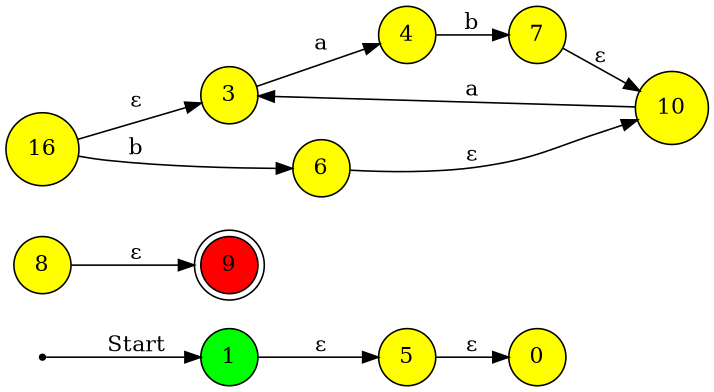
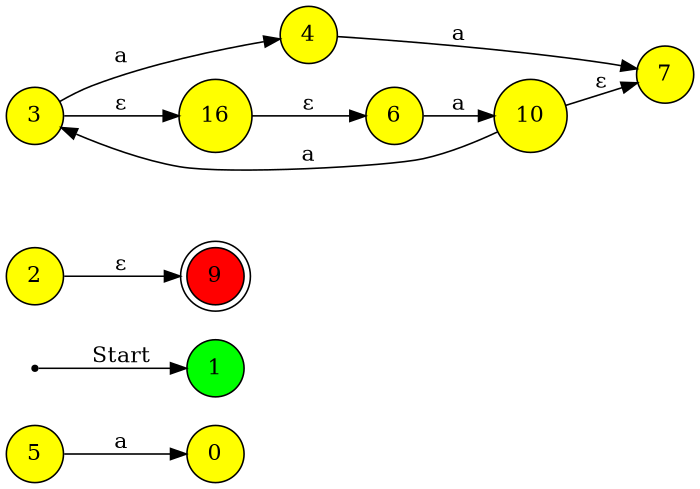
(472, 23) -> (459, 34)
(595, 66) -> (594, 97)
(132, 124) -> (114, 116)
(137, 148) -> (309, 104)
(472, 155) -> (459, 104)
(42, 265) -> (35, 276)
(472, 345) -> (121, 442)
(310, 357) -> none
